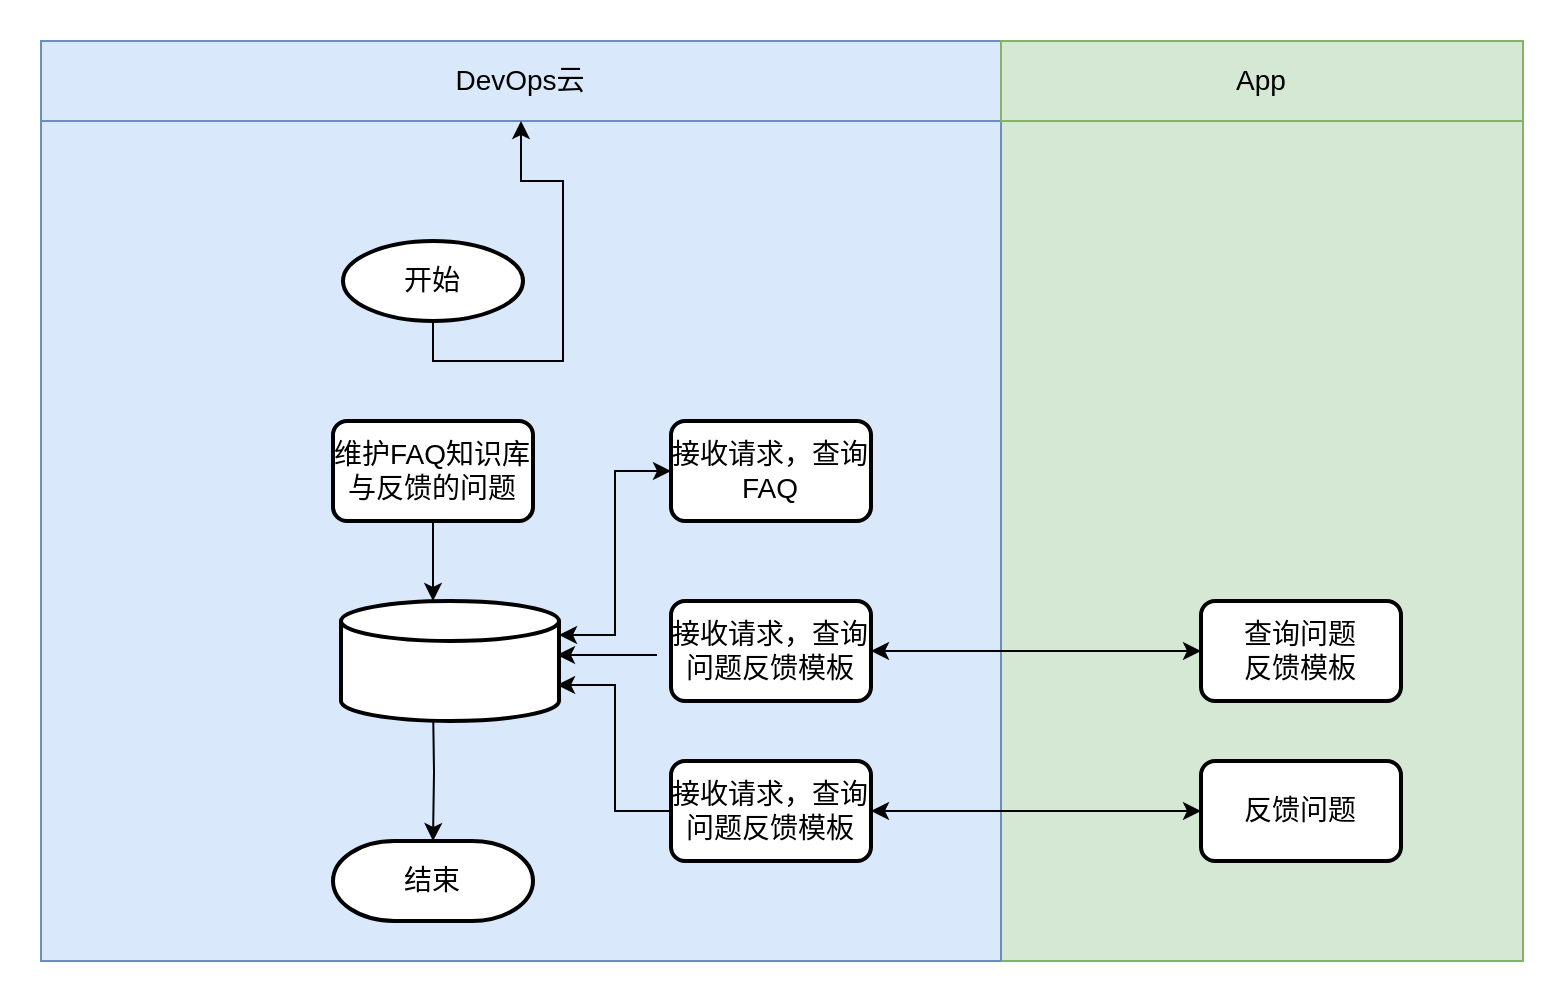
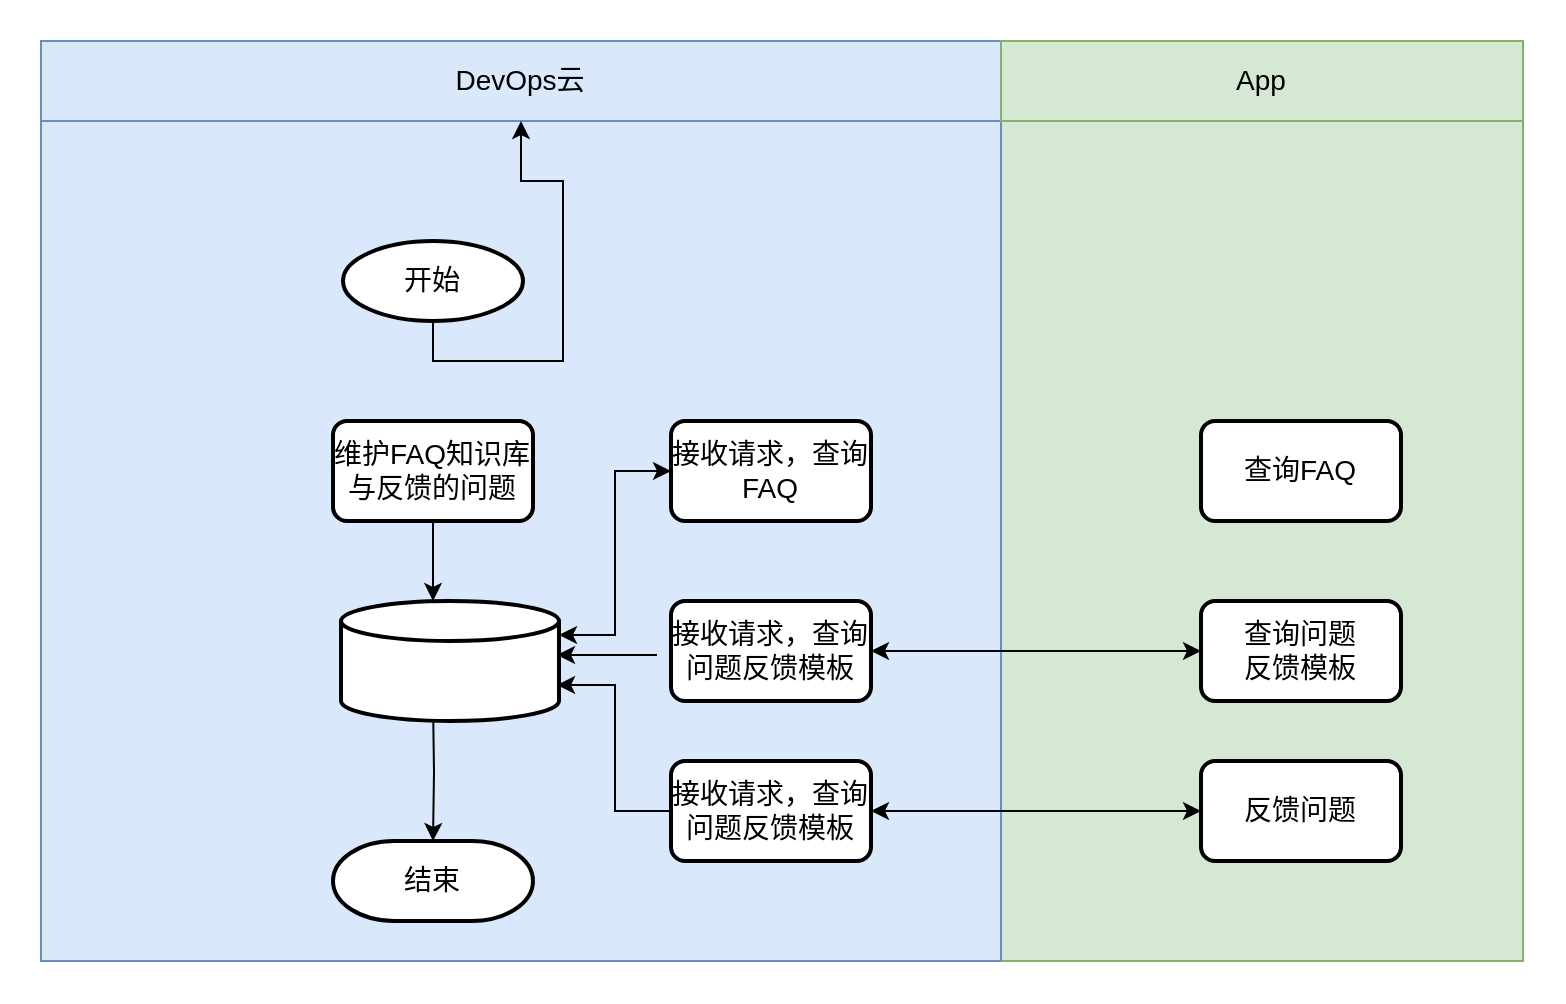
none -> (1301, 471)
